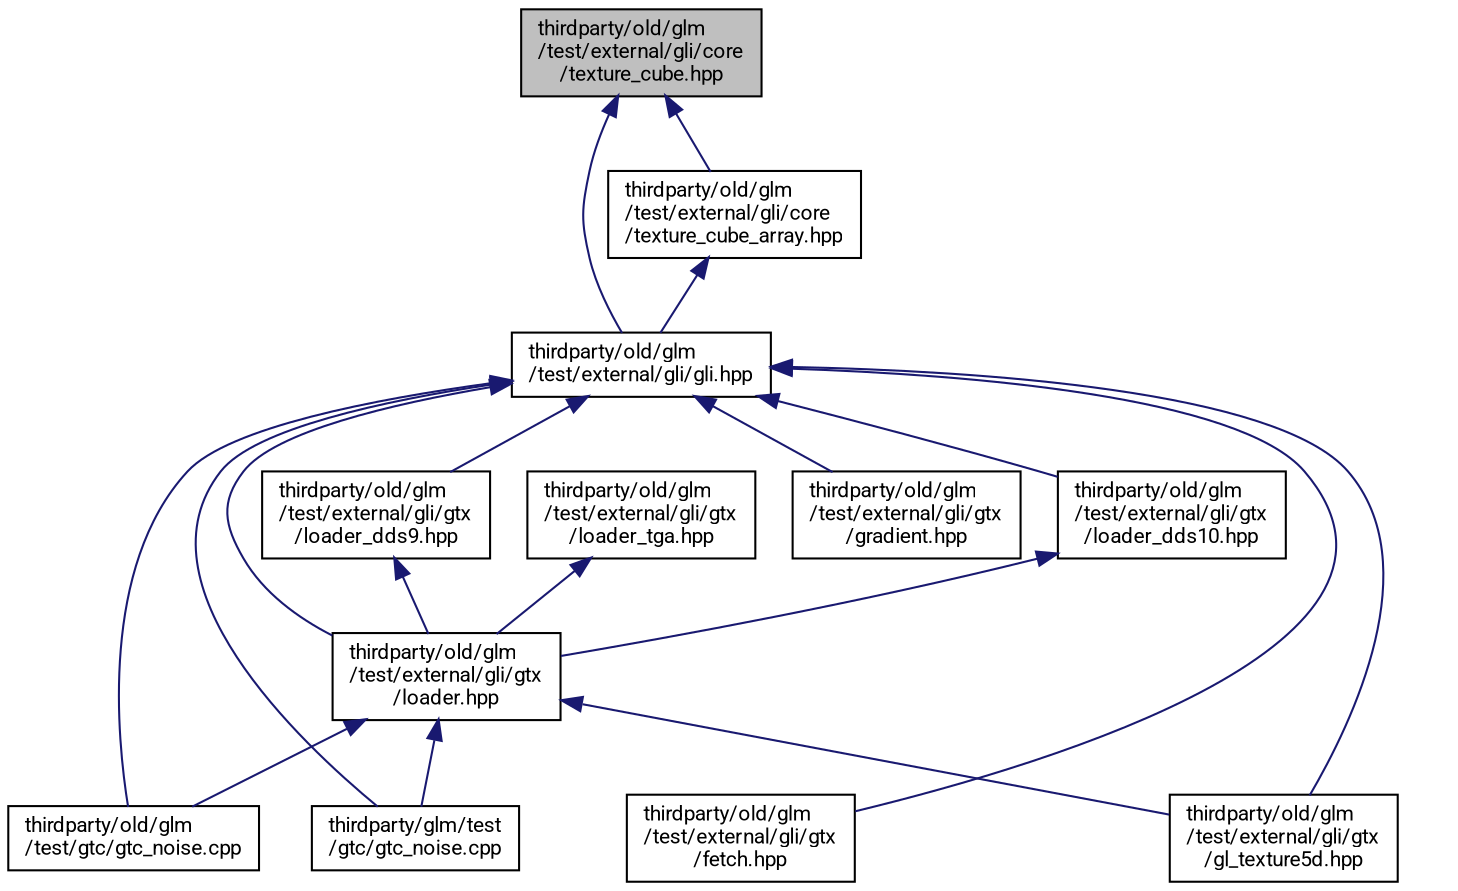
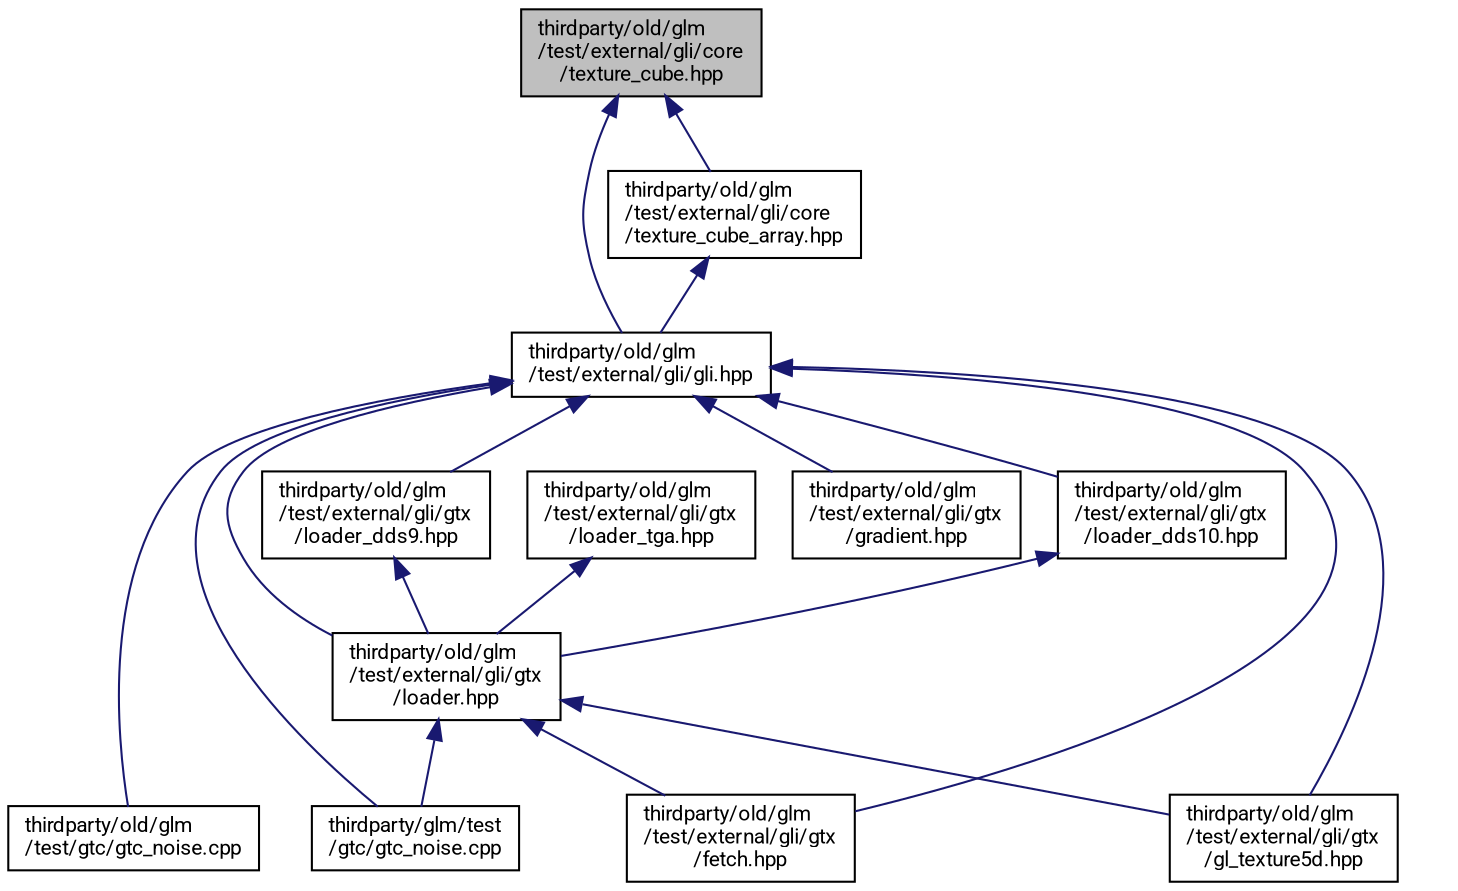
(270, 768) -> (603, 762)
